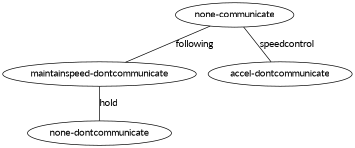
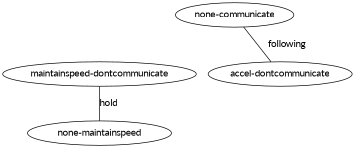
(168, 44) -> none
(287, 44) -> (287, 44)
(99, 133) -> (99, 133)
